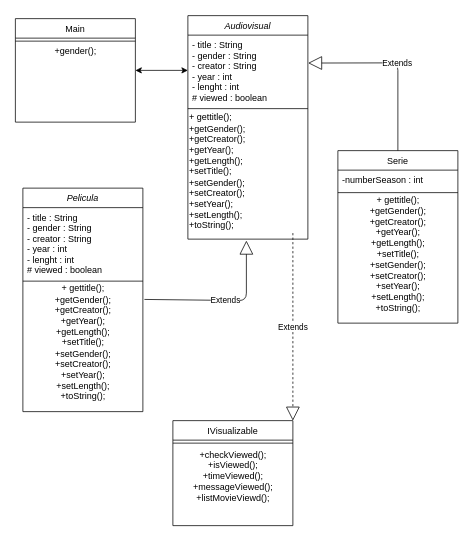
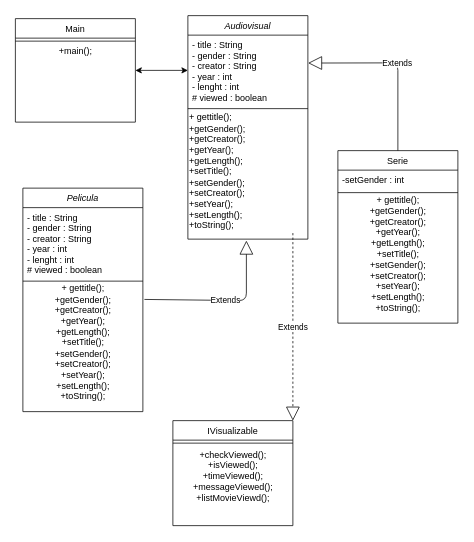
(76, 51) -> (76, 51)
(385, 180) -> (378, 180)
